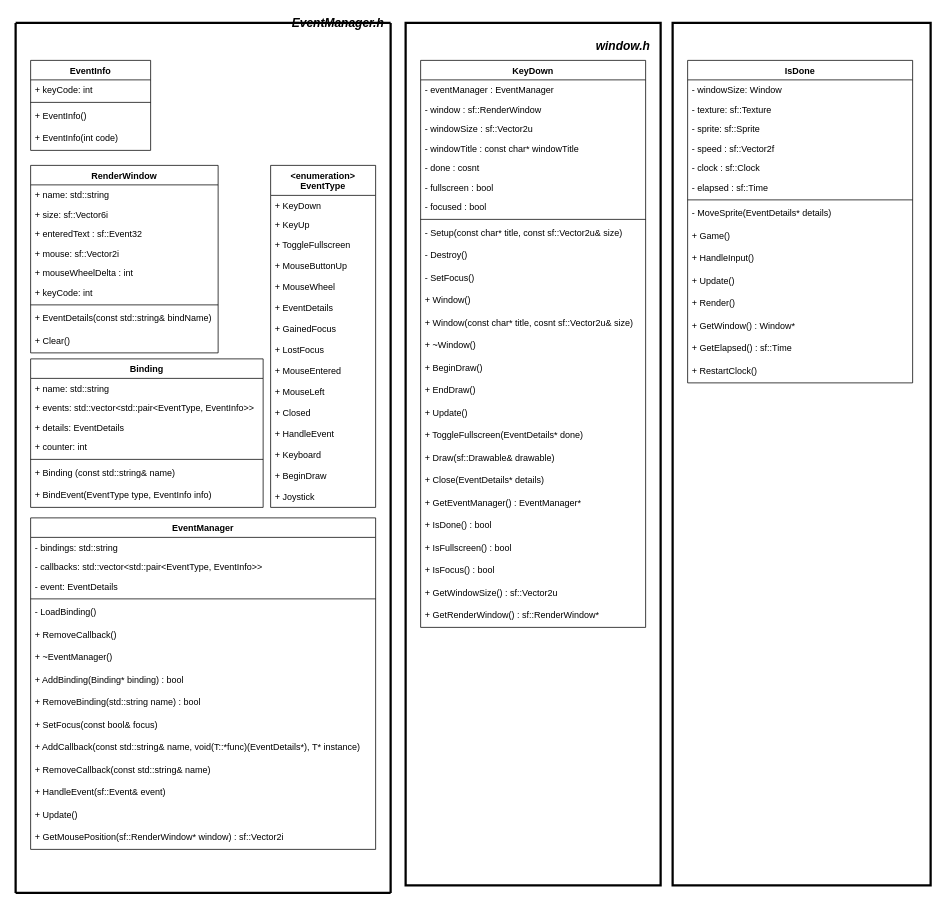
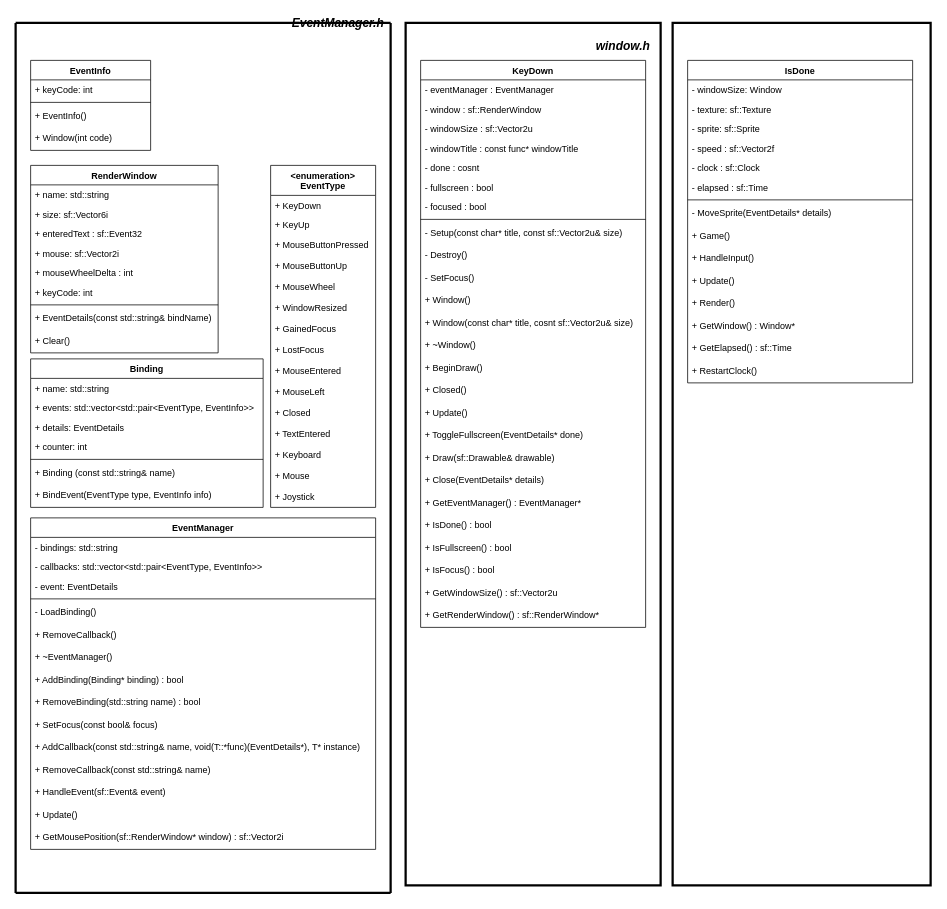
(84, 138) -> (75, 138)
(509, 149) -> (509, 149)
(315, 245) -> (324, 245)
(306, 308) -> (309, 308)
(451, 390) -> (447, 390)
(305, 434) -> (306, 434)
(300, 476) -> (291, 476)
